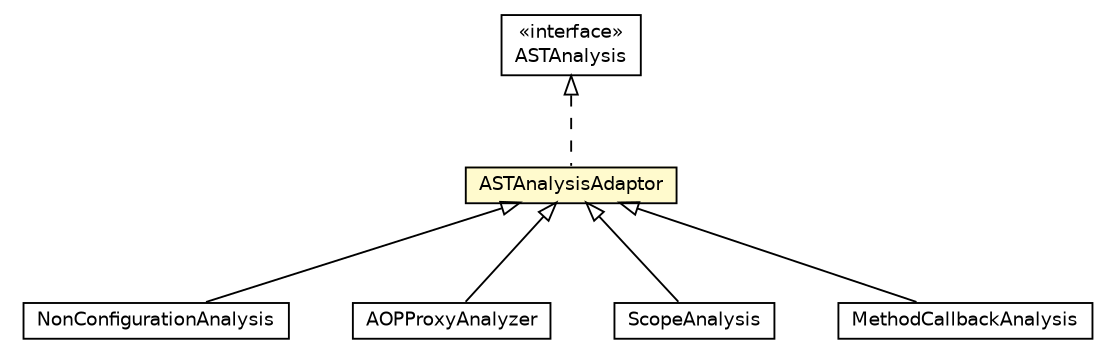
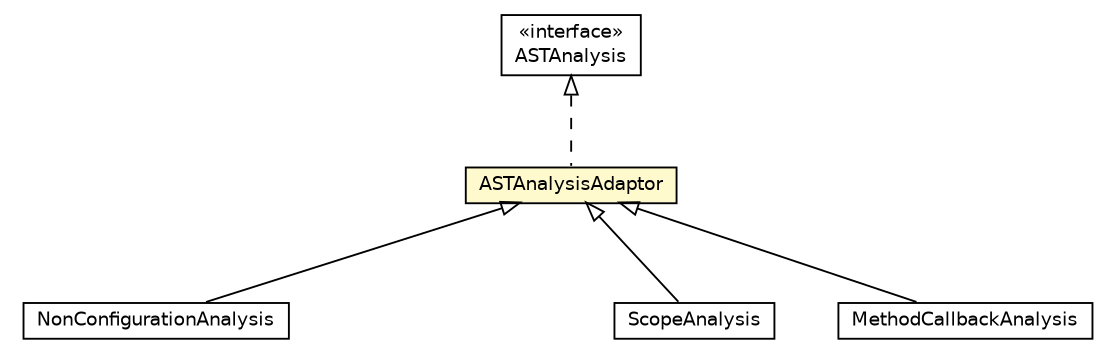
(451, 320) -> none
